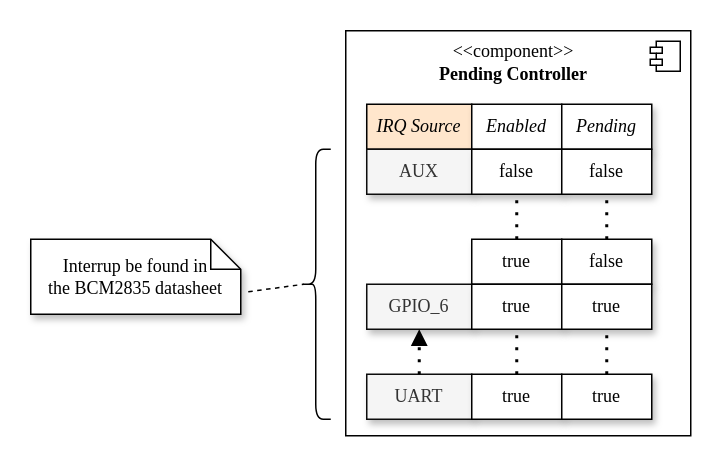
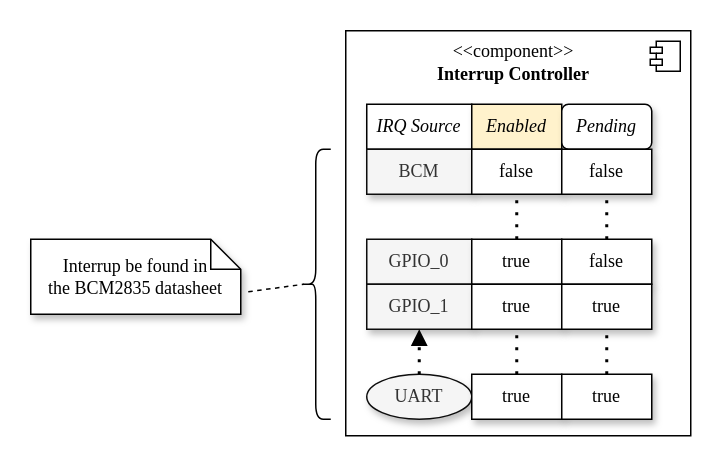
(514, 62) -> (514, 62)
(419, 127) -> (419, 127)
(517, 127) -> (517, 127)
(607, 127) -> (607, 127)
(419, 172) -> (419, 172)
none -> (419, 262)
(419, 307) -> (419, 307)
(419, 397) -> (419, 397)
